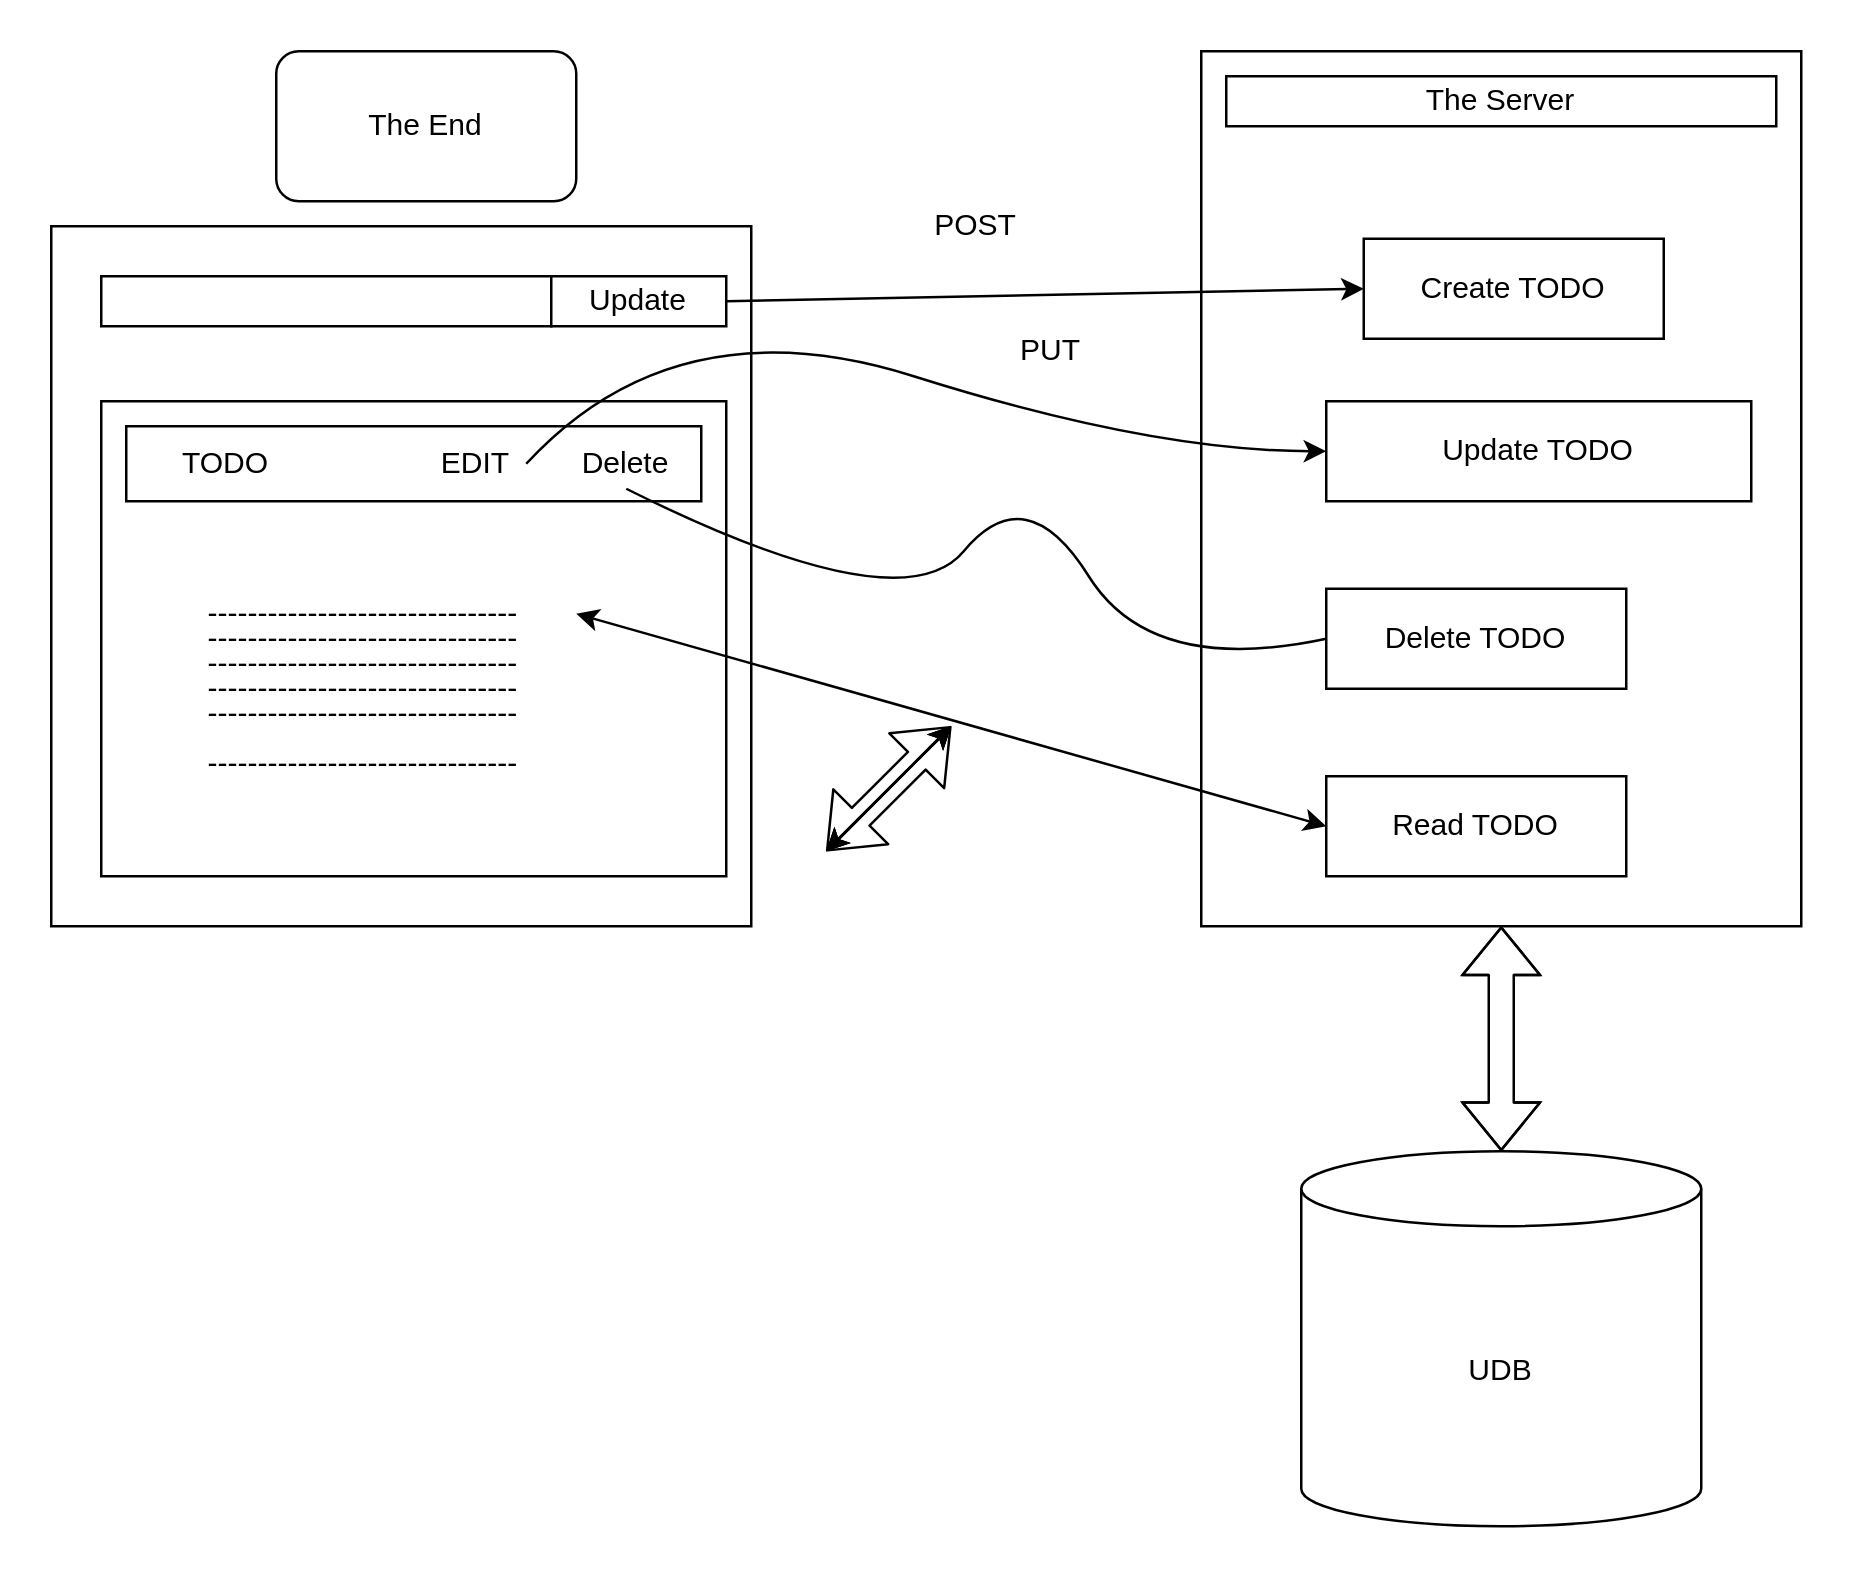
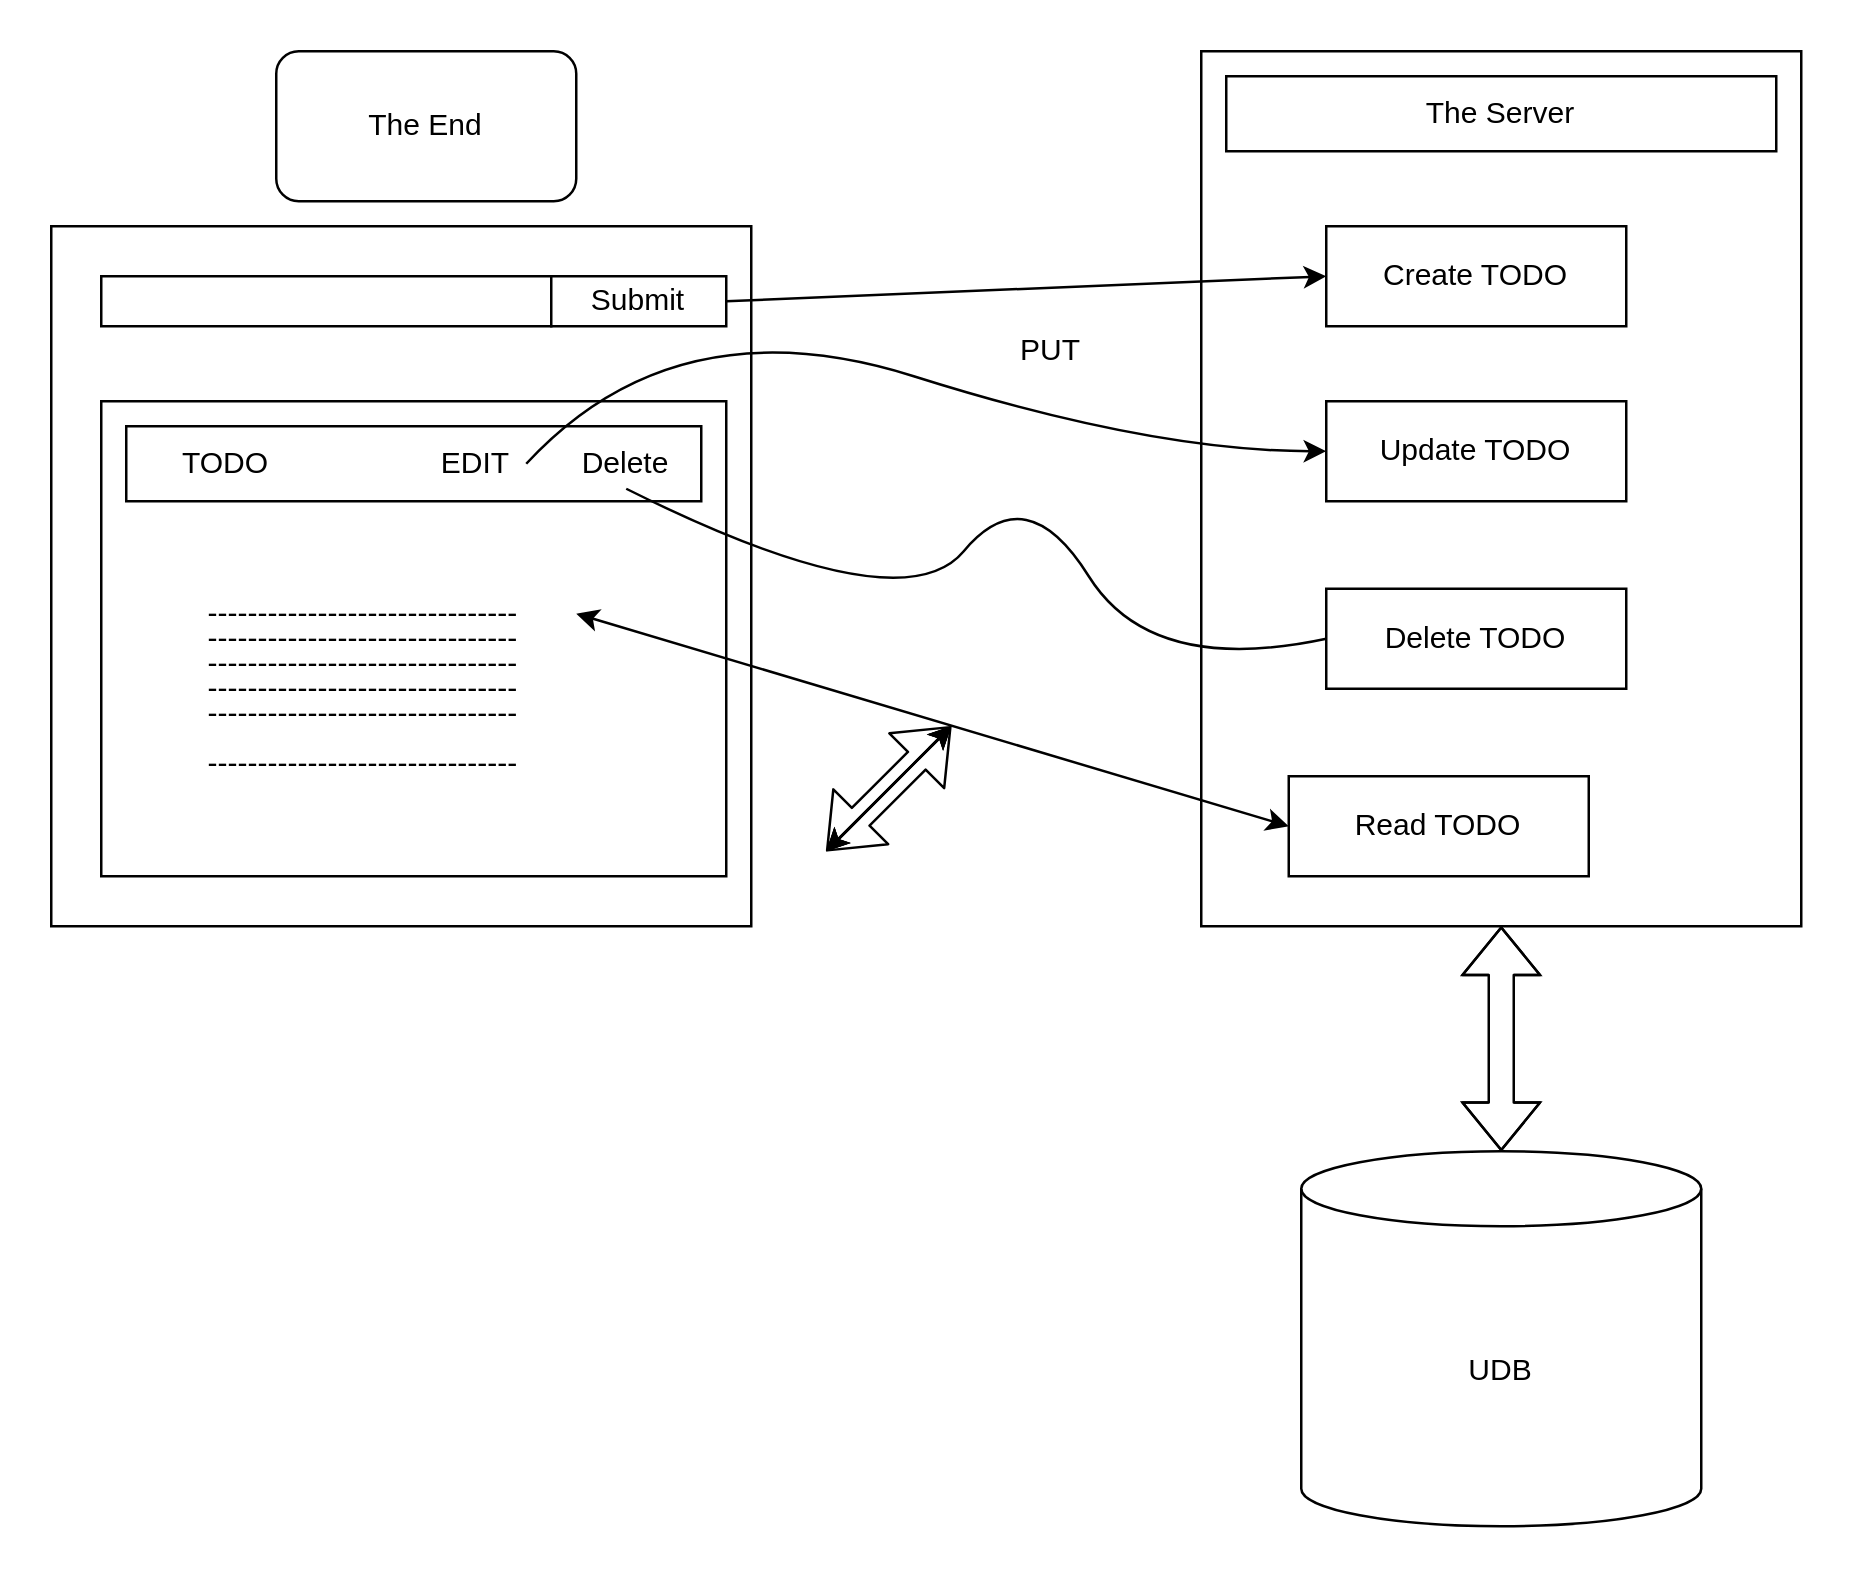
(1501, 101) -> (1501, 114)
(976, 226) -> none
(1514, 289) -> (1476, 276)
(639, 301) -> (639, 301)
(1539, 451) -> (1476, 451)
(1476, 826) -> (1439, 826)
